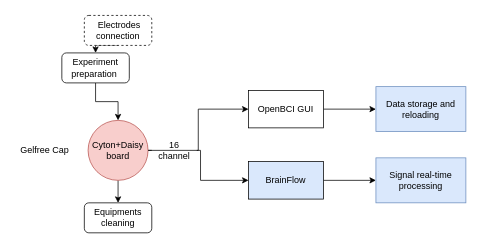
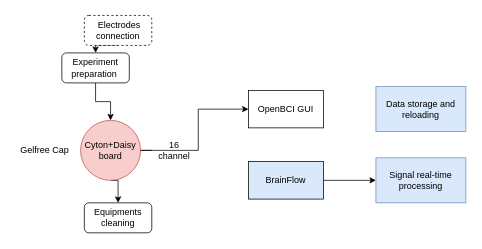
(369, 109) -> none
(118, 150) -> (111, 150)
(207, 180) -> none
